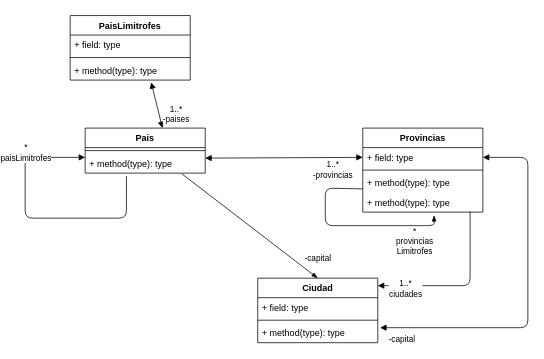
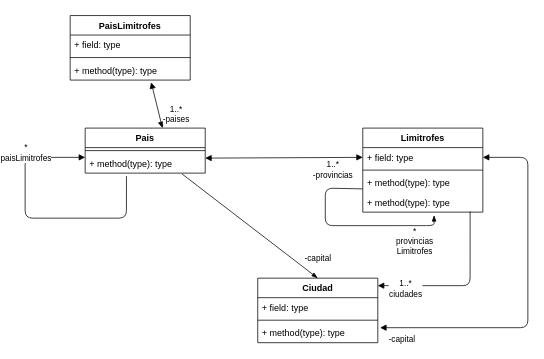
(422, 138) -> (422, 138)
